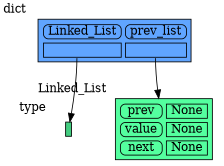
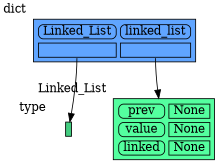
(156, 31) -> (156, 31)
(141, 148) -> (142, 148)
